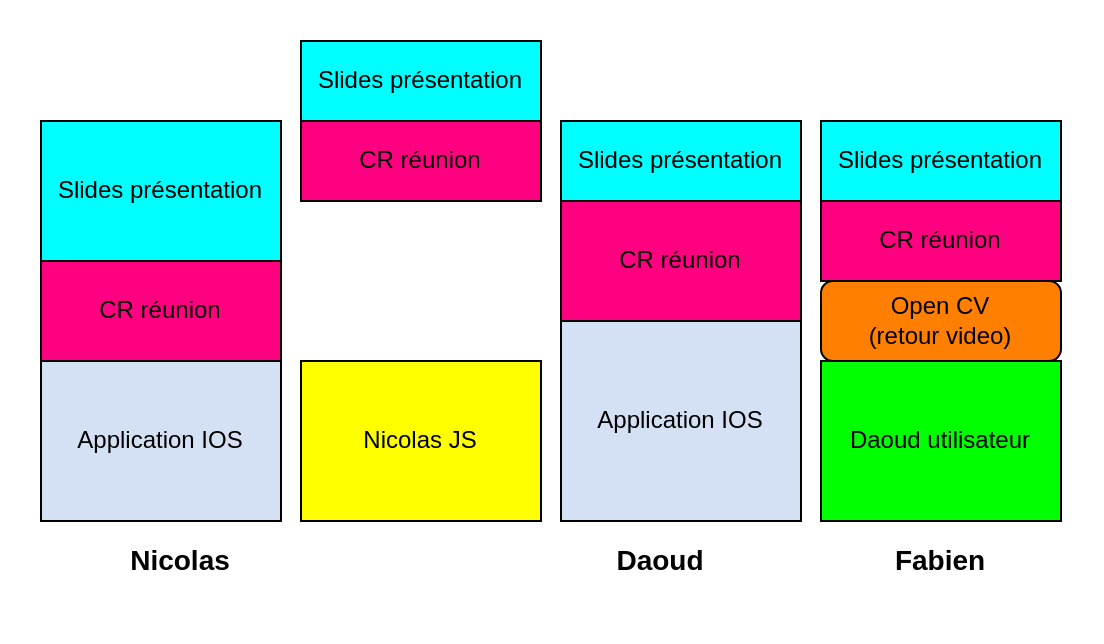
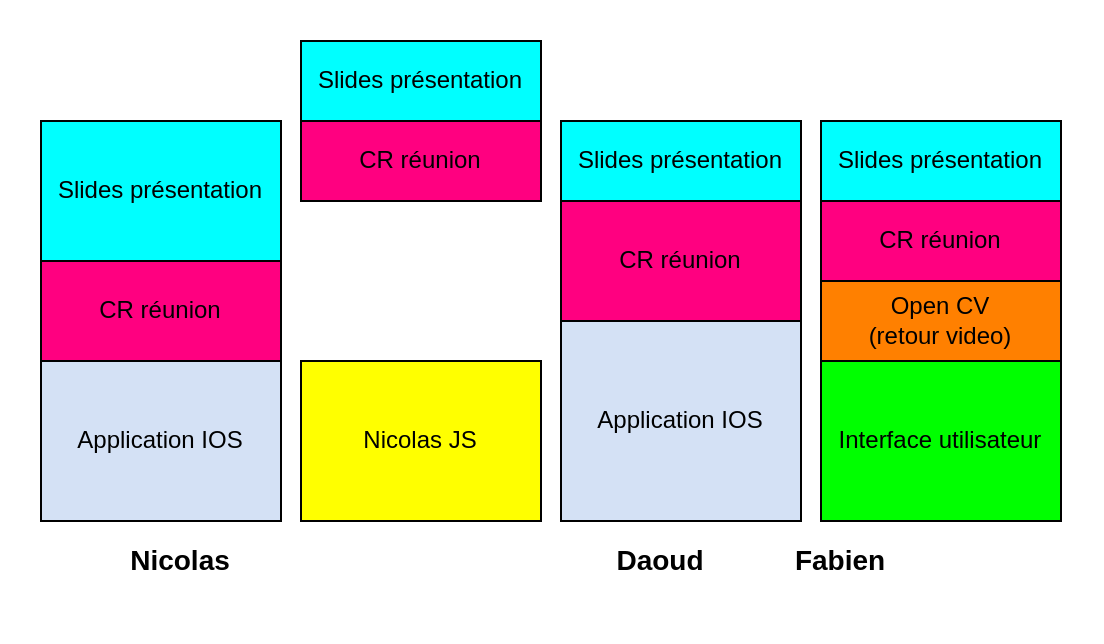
(941, 321) -> (941, 321)
(941, 441) -> (941, 441)
(941, 561) -> (841, 561)
